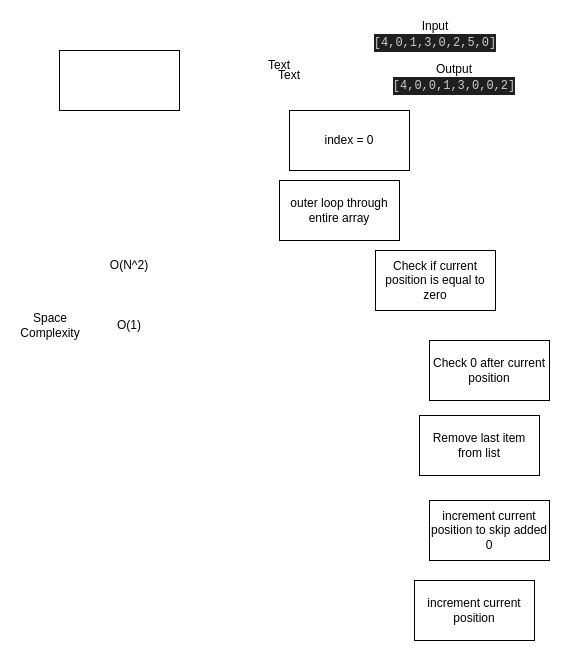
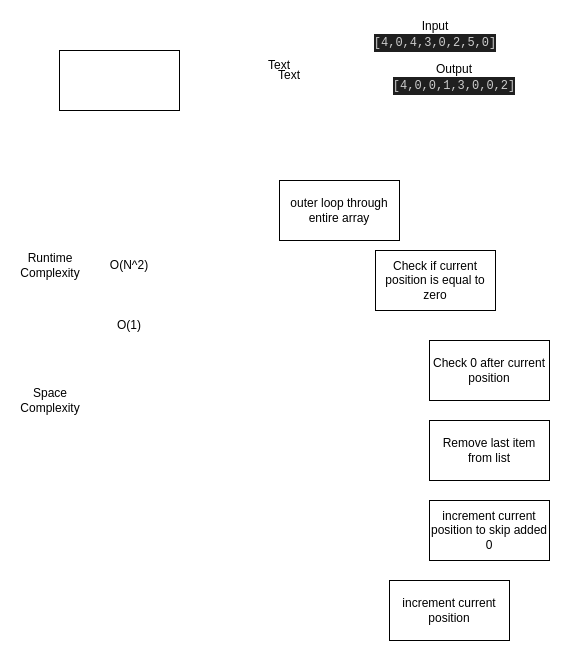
(436, 36) -> (436, 36)
(350, 141) -> none
none -> (51, 266)
(51, 326) -> (51, 401)
(480, 446) -> (490, 451)
(475, 611) -> (450, 611)
